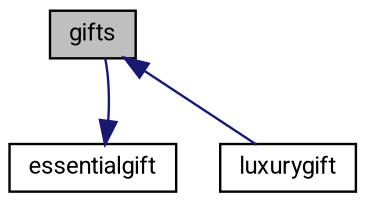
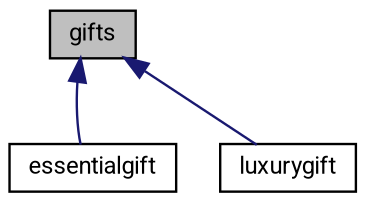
(109, 89) -> (77, 113)
